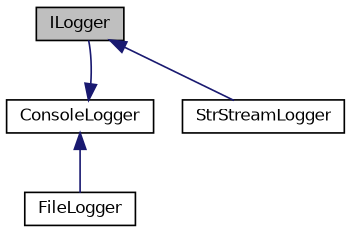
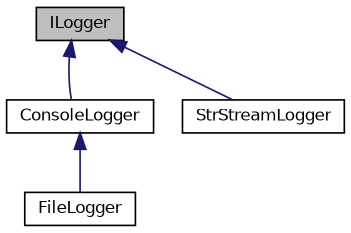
(91, 62) -> (69, 79)
